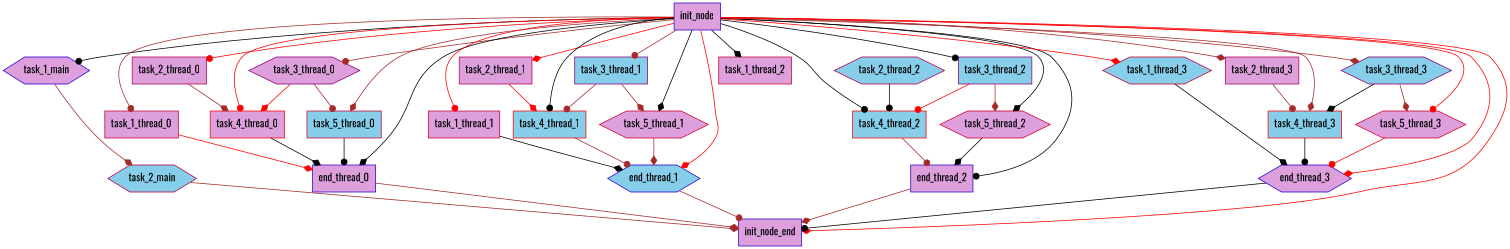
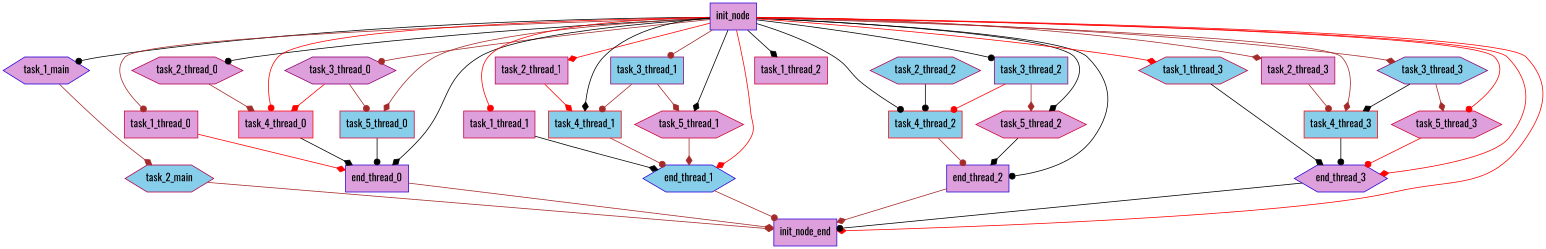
(443, 30) -> (470, 34)
(593, 38) -> (631, 38)
(169, 70) -> (187, 70)
